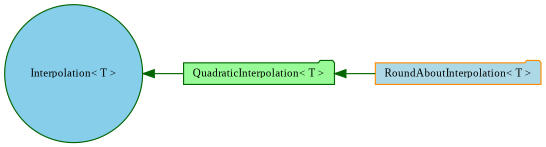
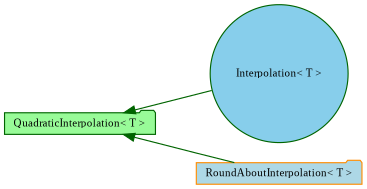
(169, 74) -> (173, 100)
